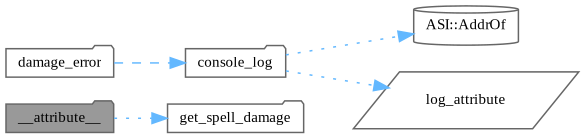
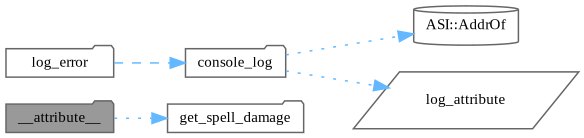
(60, 63) -> (60, 63)
